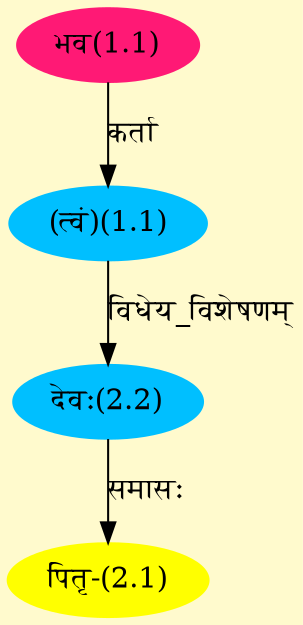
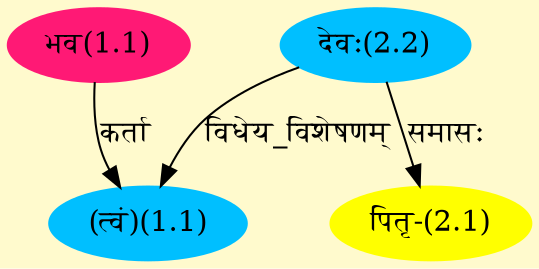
(108, 302) -> (224, 104)
